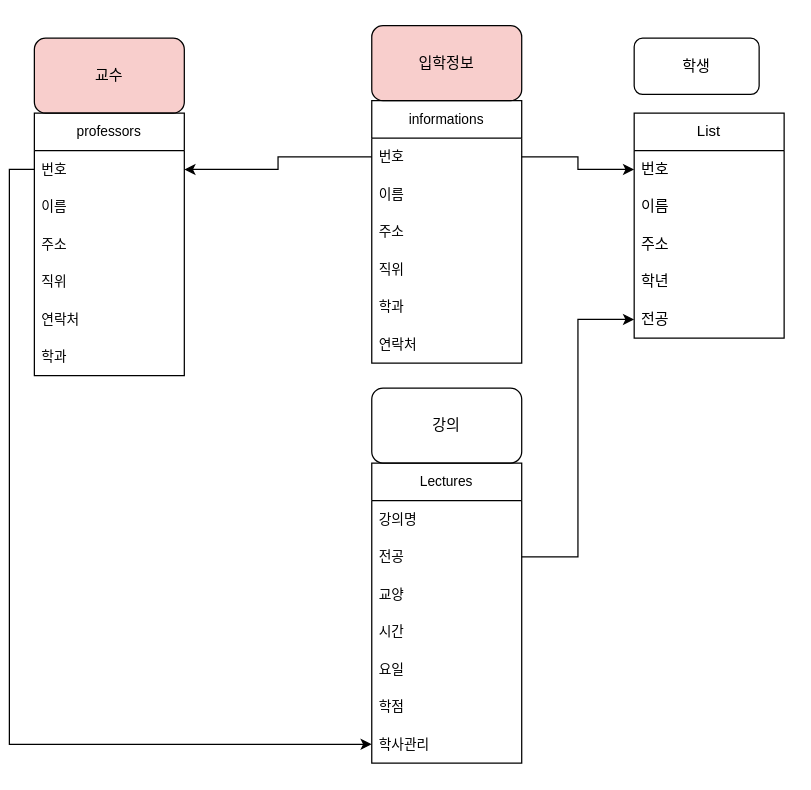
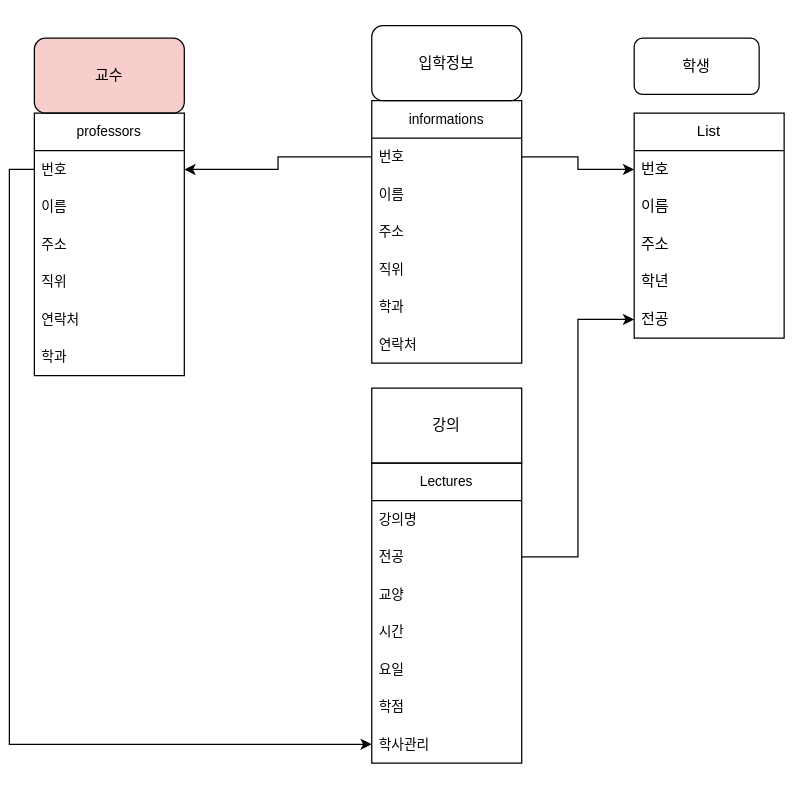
(447, 63) -> (447, 63)
(447, 426) -> (447, 426)
